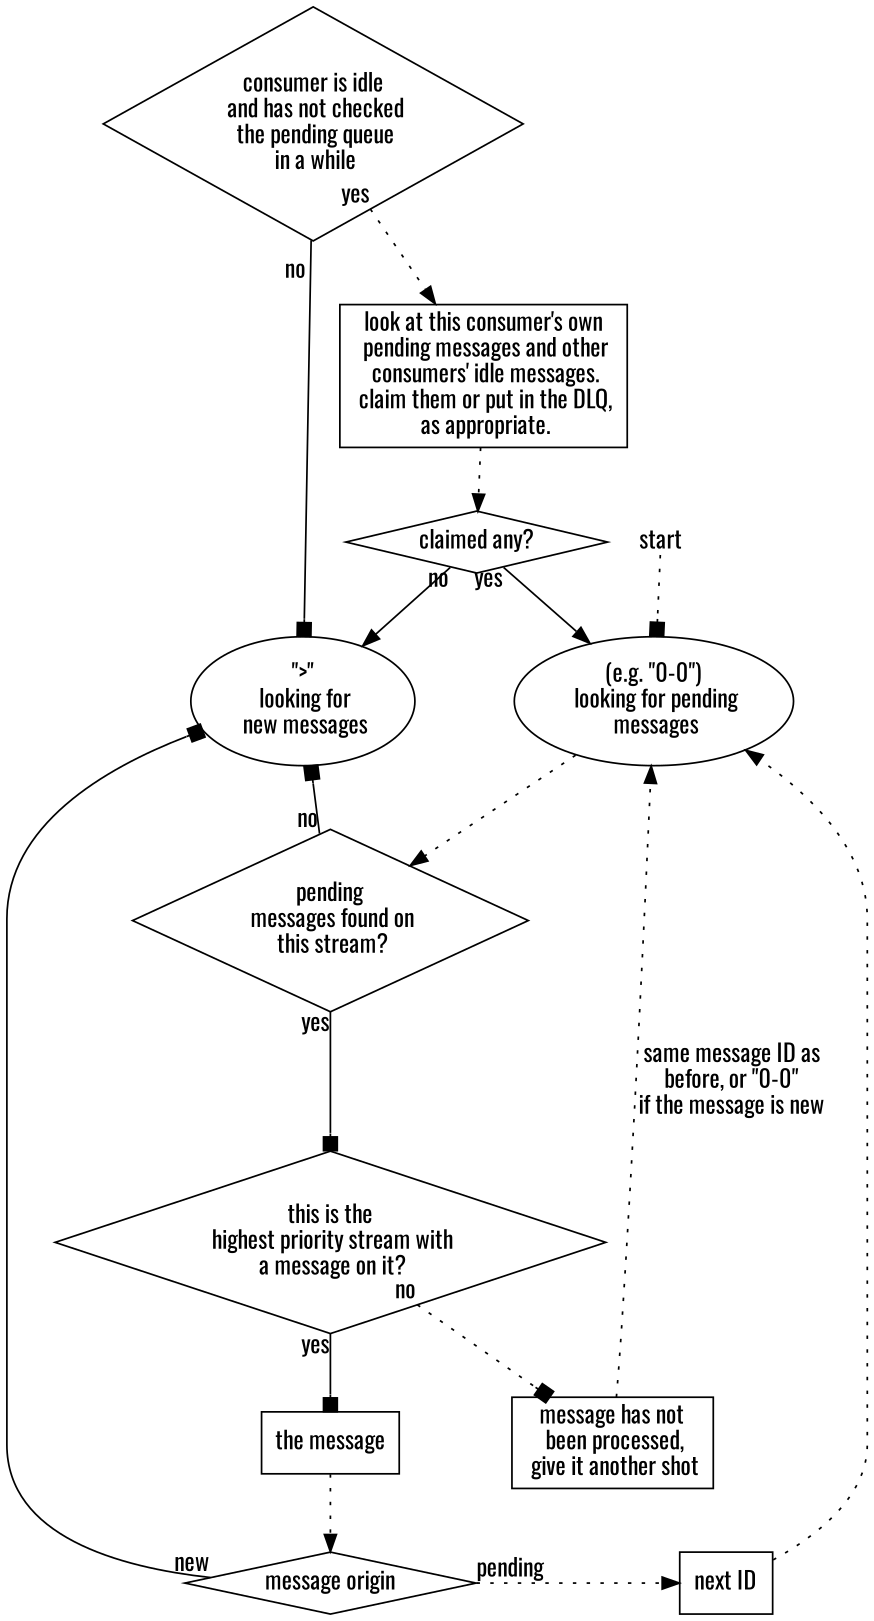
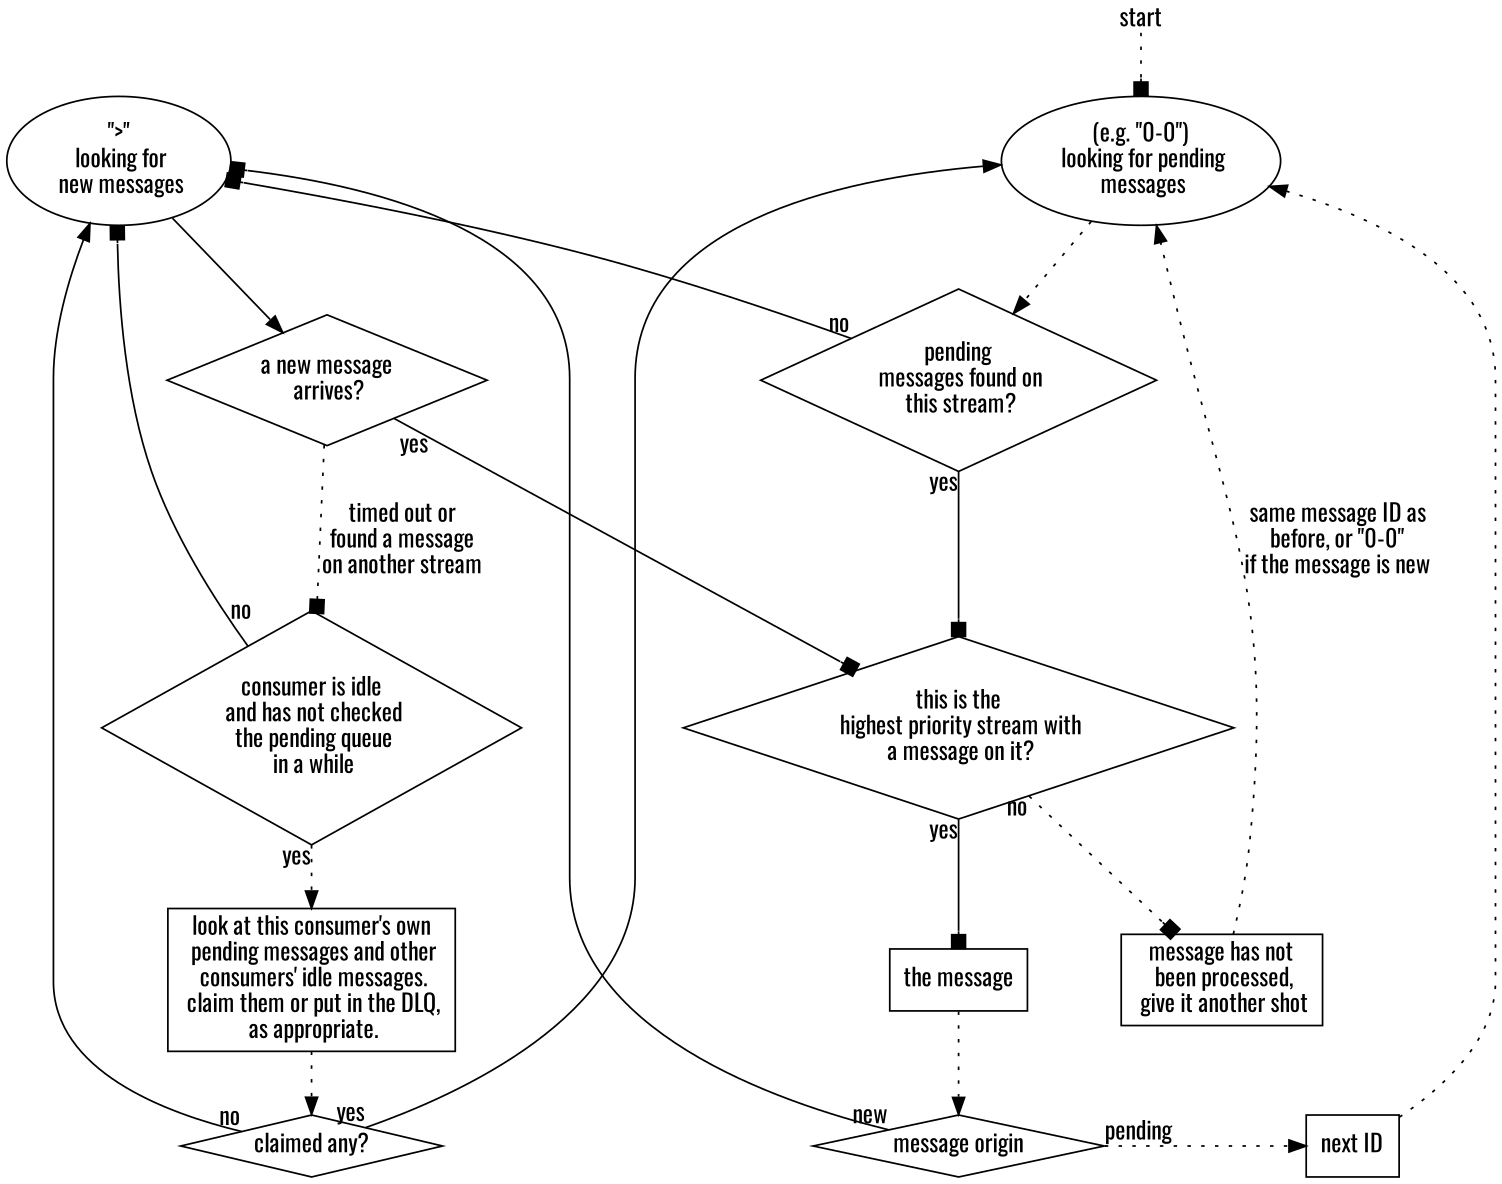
none -> (327, 380)
